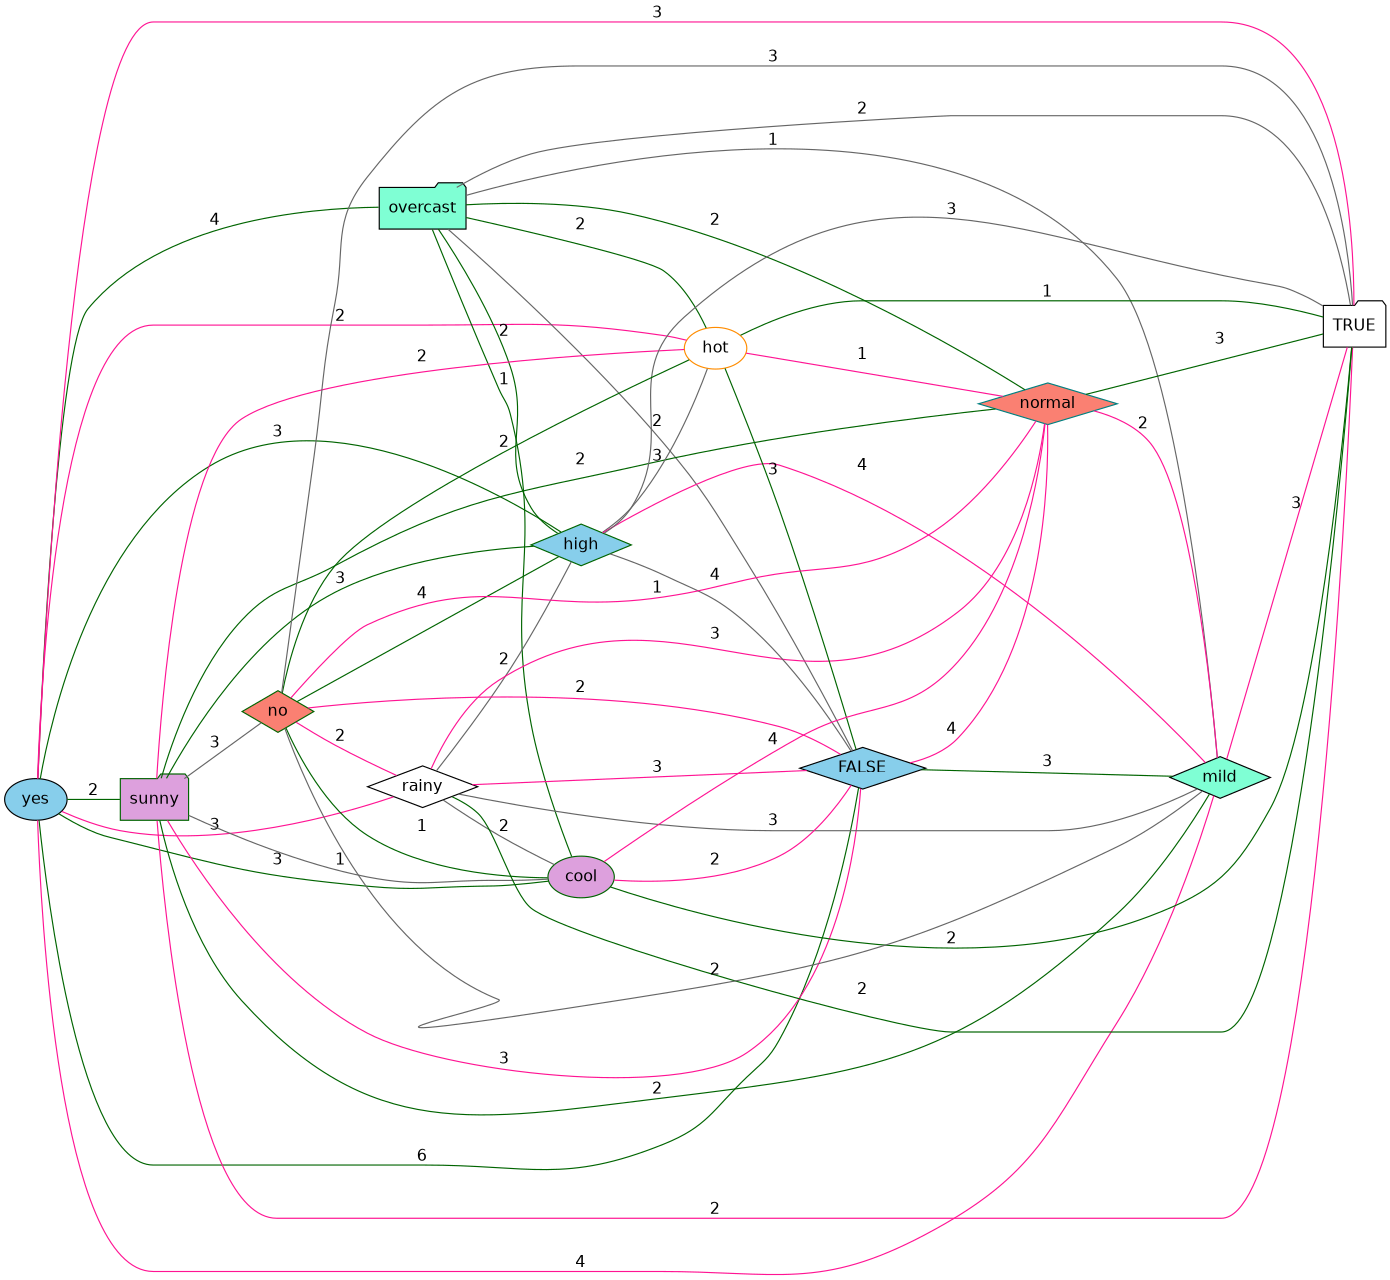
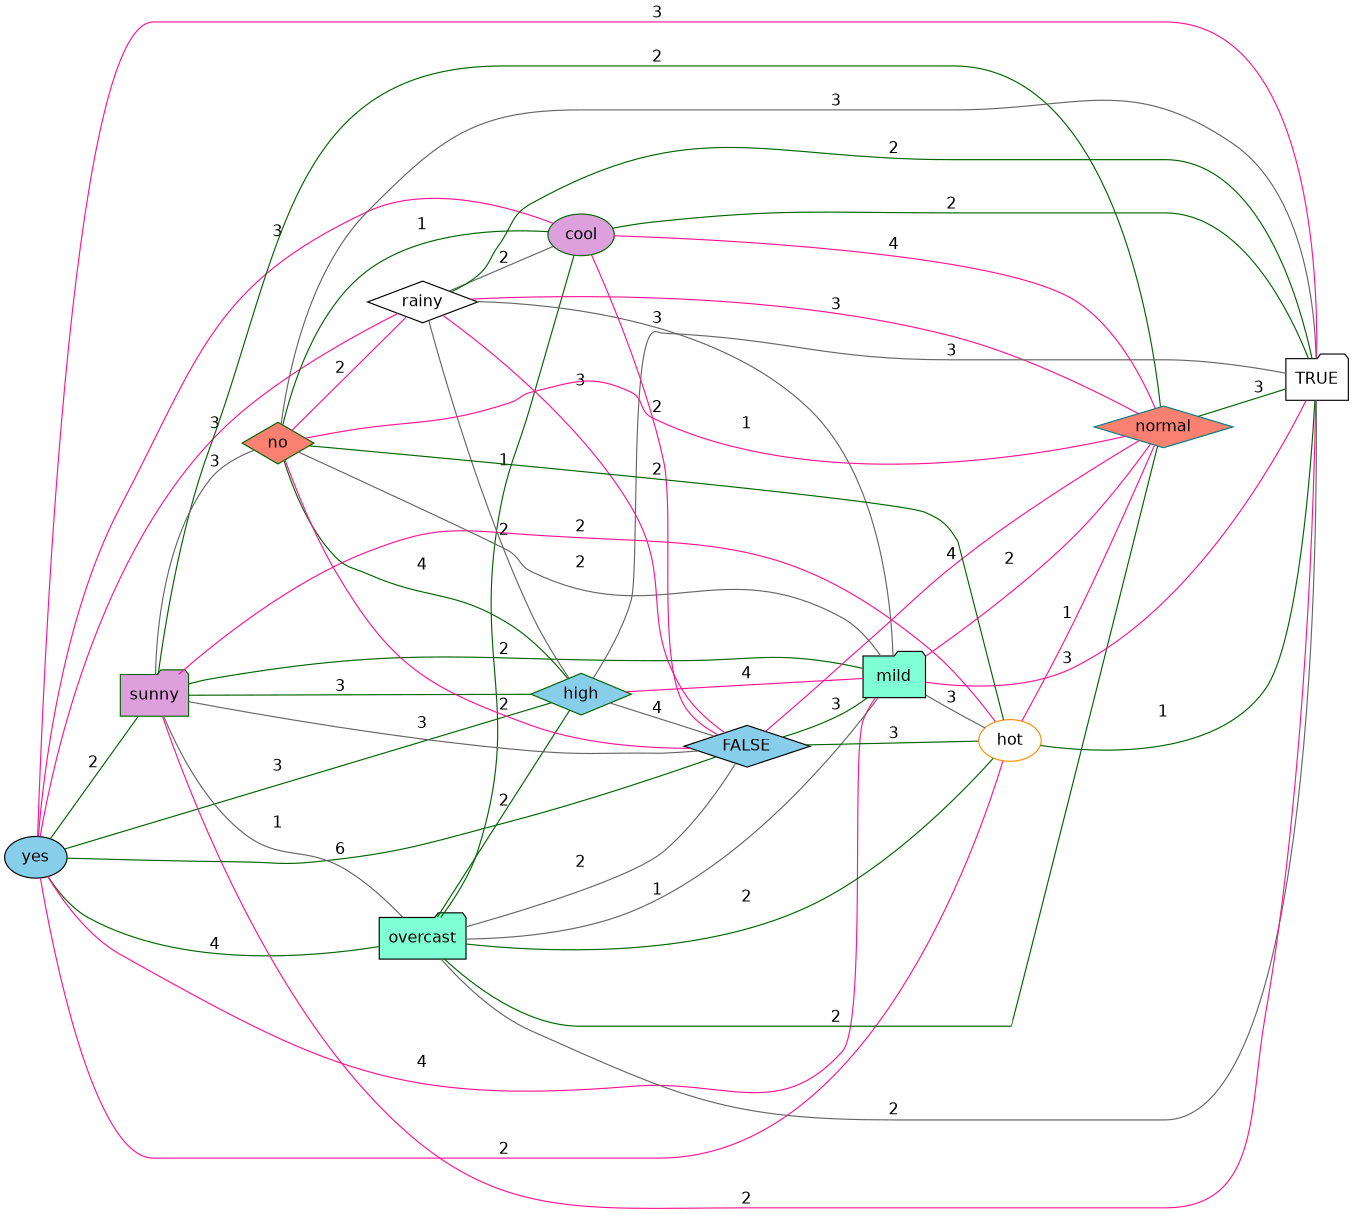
(658, 471) -> (955, 712)
(1220, 777) -> (894, 677)
(372, 878) -> (261, 844)
(299, 879) -> (176, 397)
(557, 1075) -> (455, 743)
